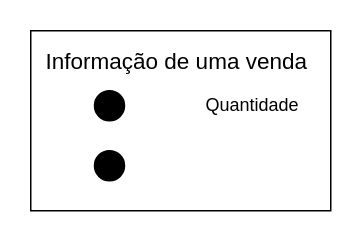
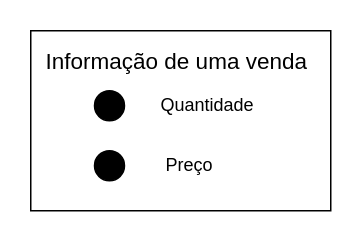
(252, 106) -> (207, 106)
none -> (189, 166)
